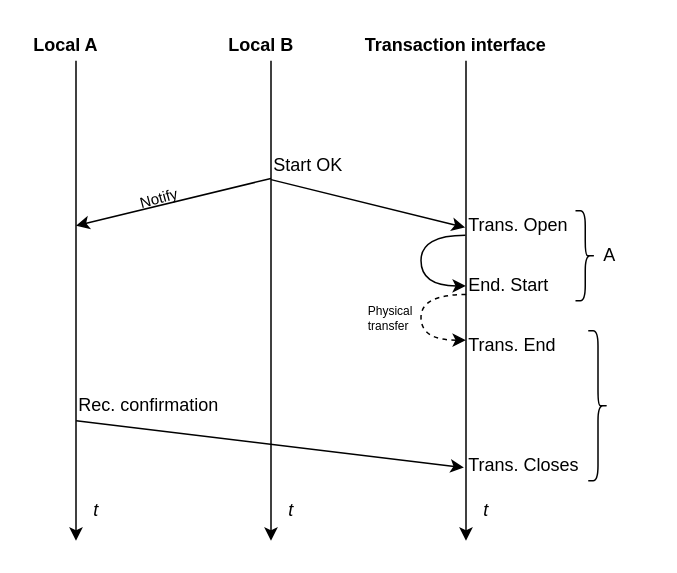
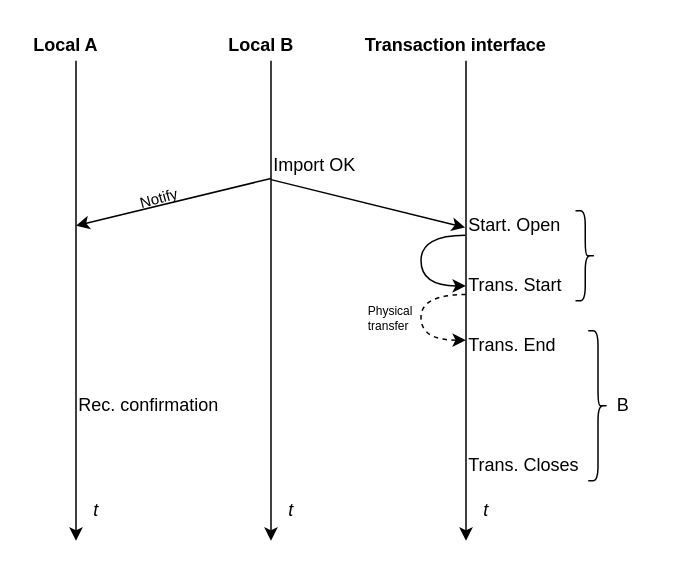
(312, 166) -> (317, 166)
(520, 226) -> (520, 226)
(616, 256) -> none
(514, 286) -> (525, 286)
none -> (629, 406)
(266, 444) -> none
